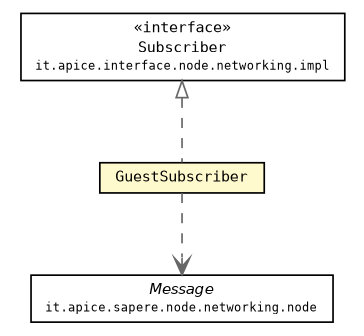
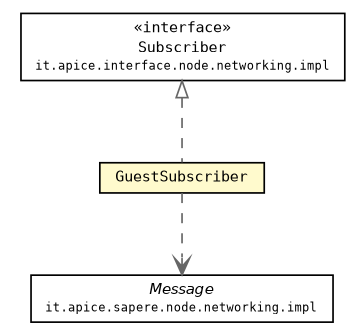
(182, 308) -> (182, 308)
